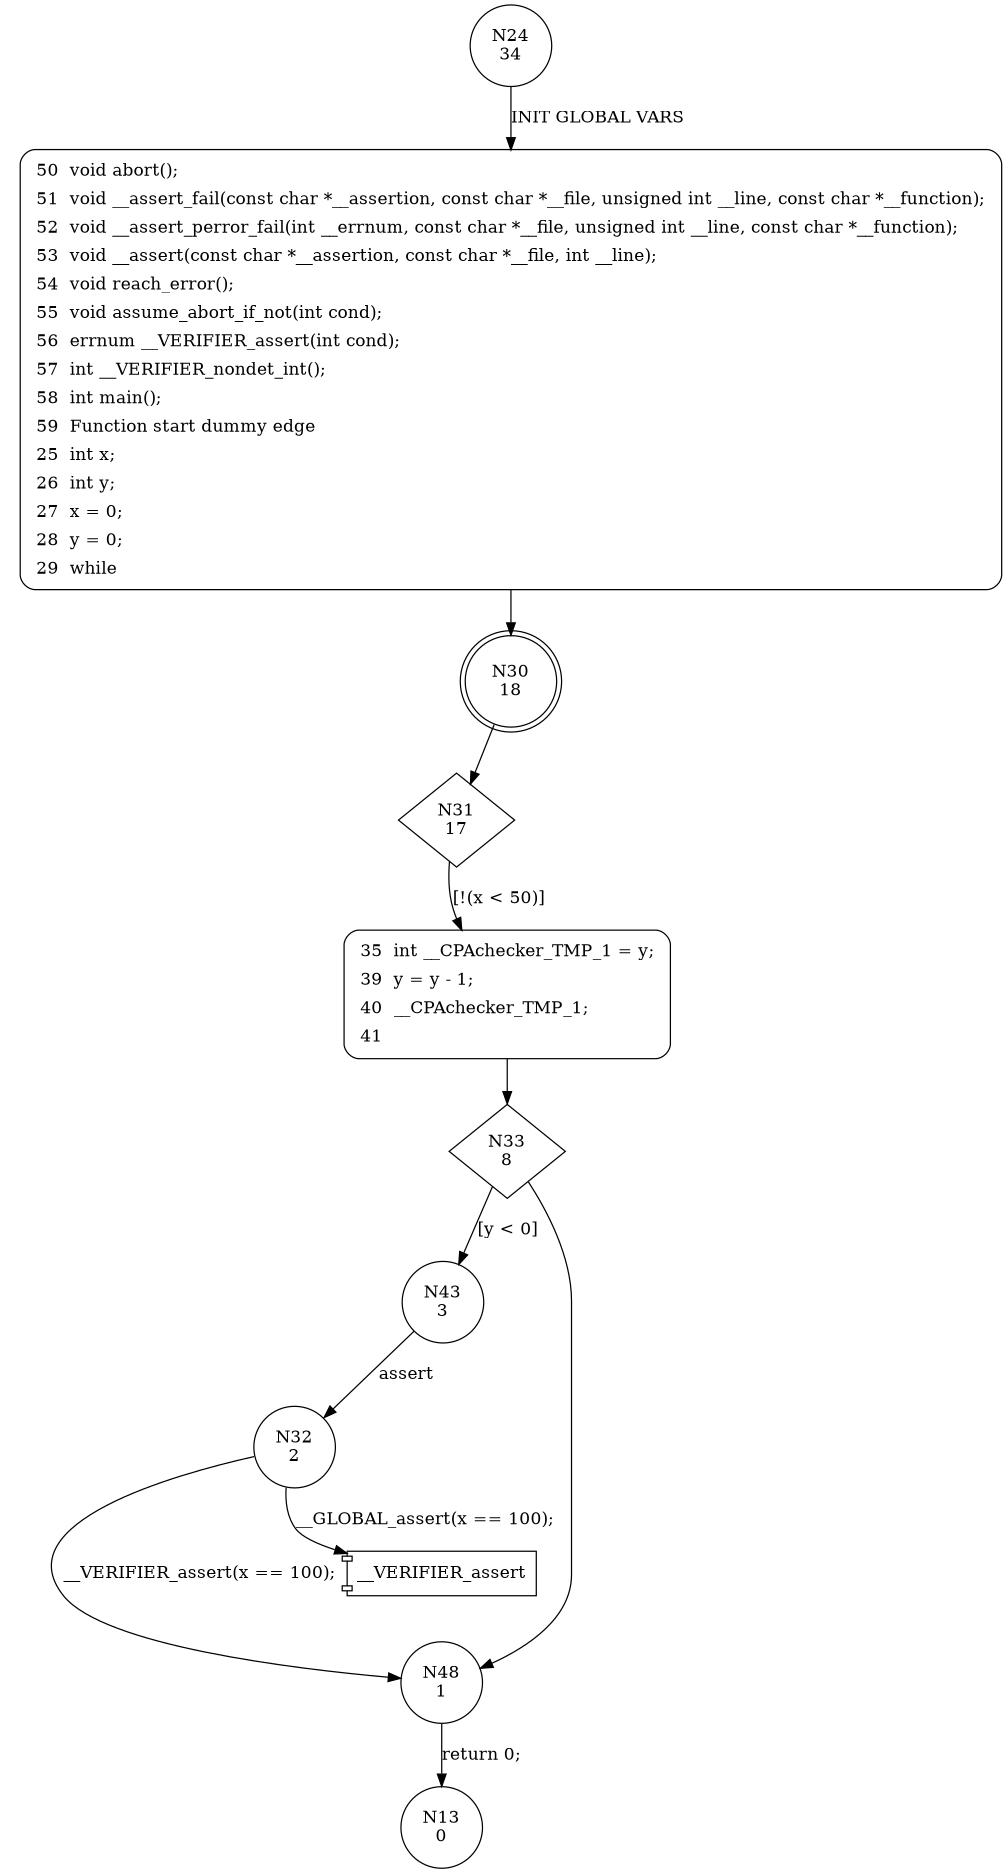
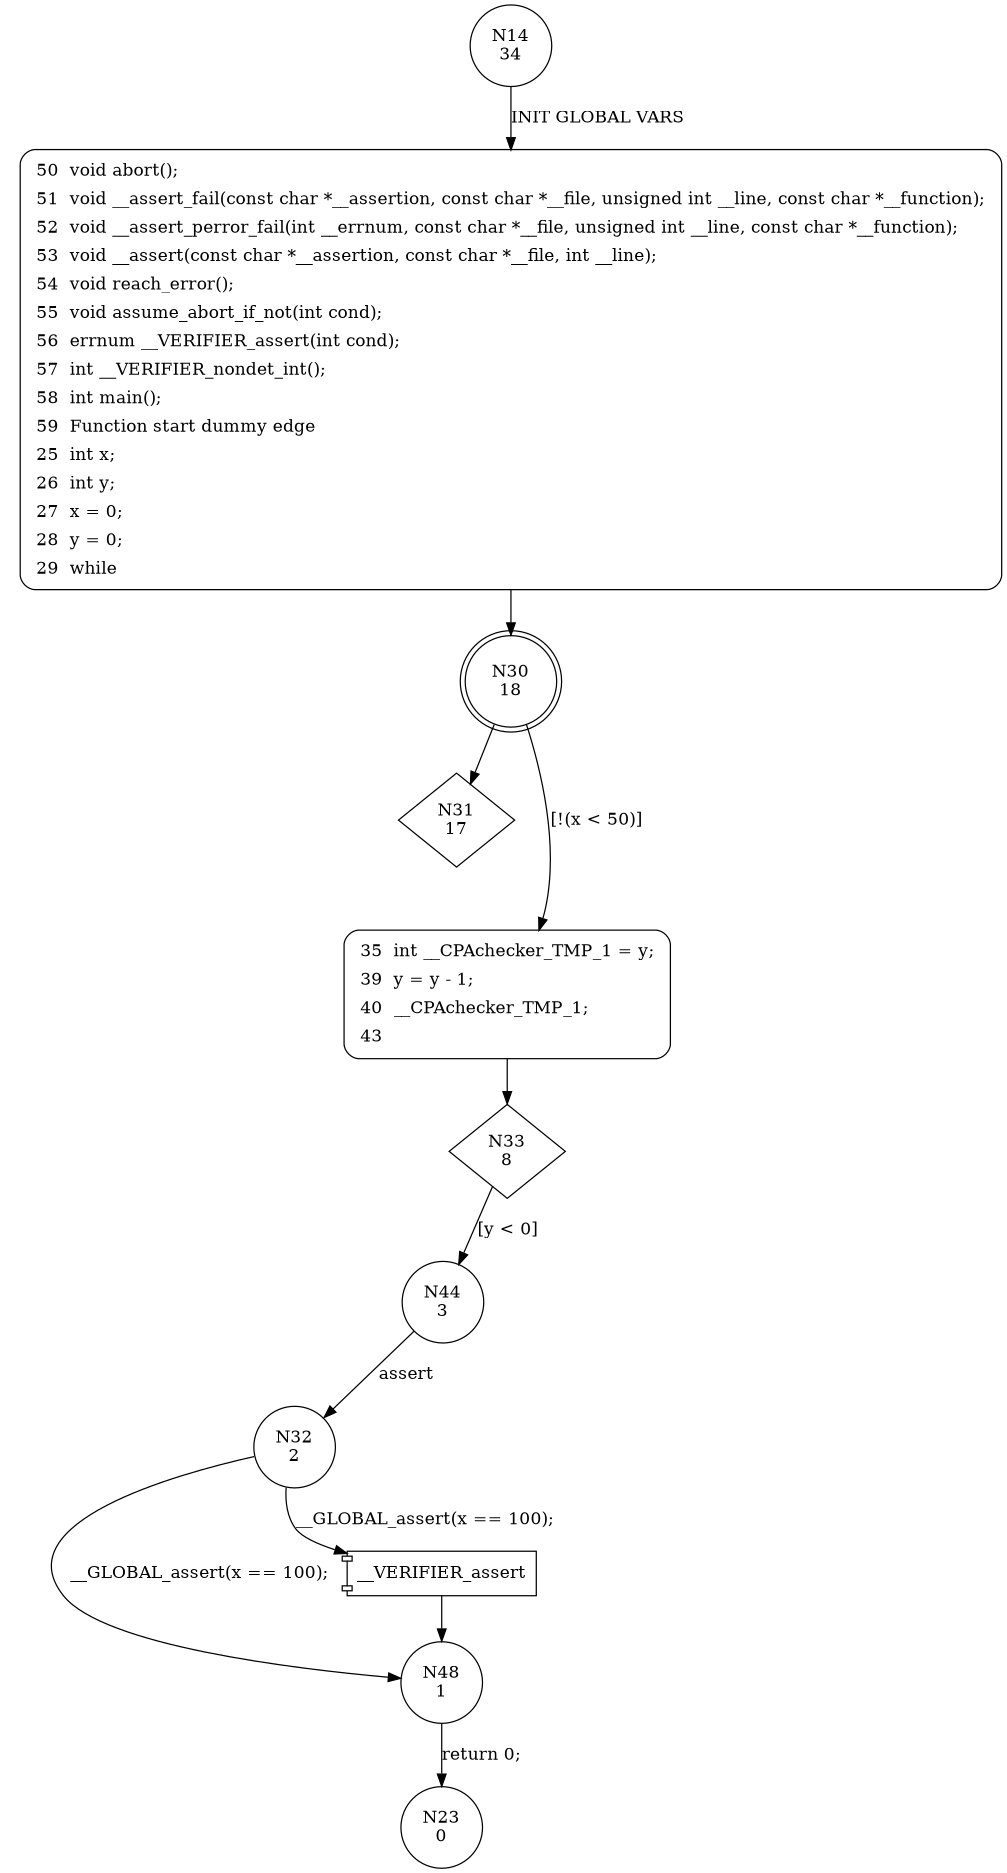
(511, 46) -> (511, 46)
(450, 891) -> (548, 821)
(372, 1036) -> (372, 1036)
(443, 1302) -> (443, 1302)
(572, 1436) -> (442, 1612)
(199, 1573) -> (199, 1573)
(442, 1827) -> (442, 1827)
